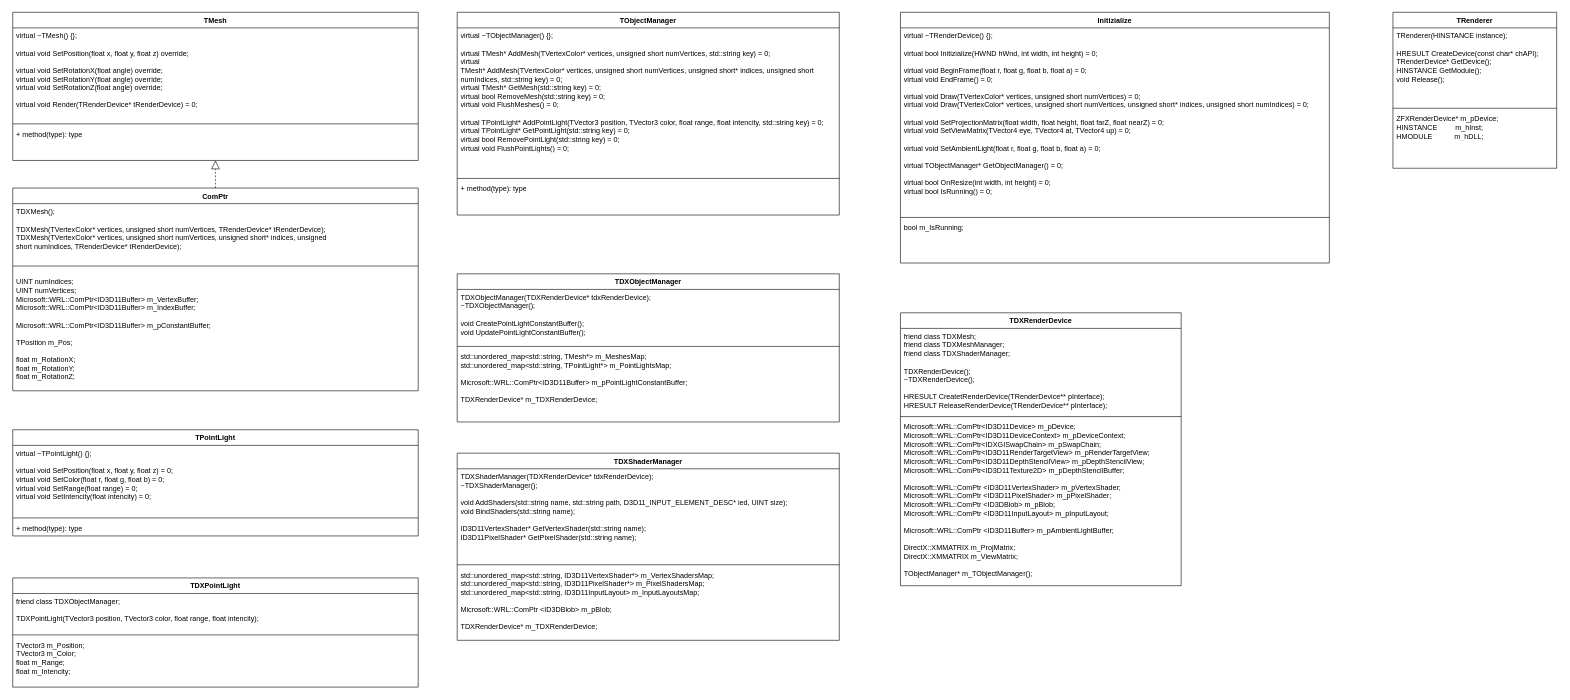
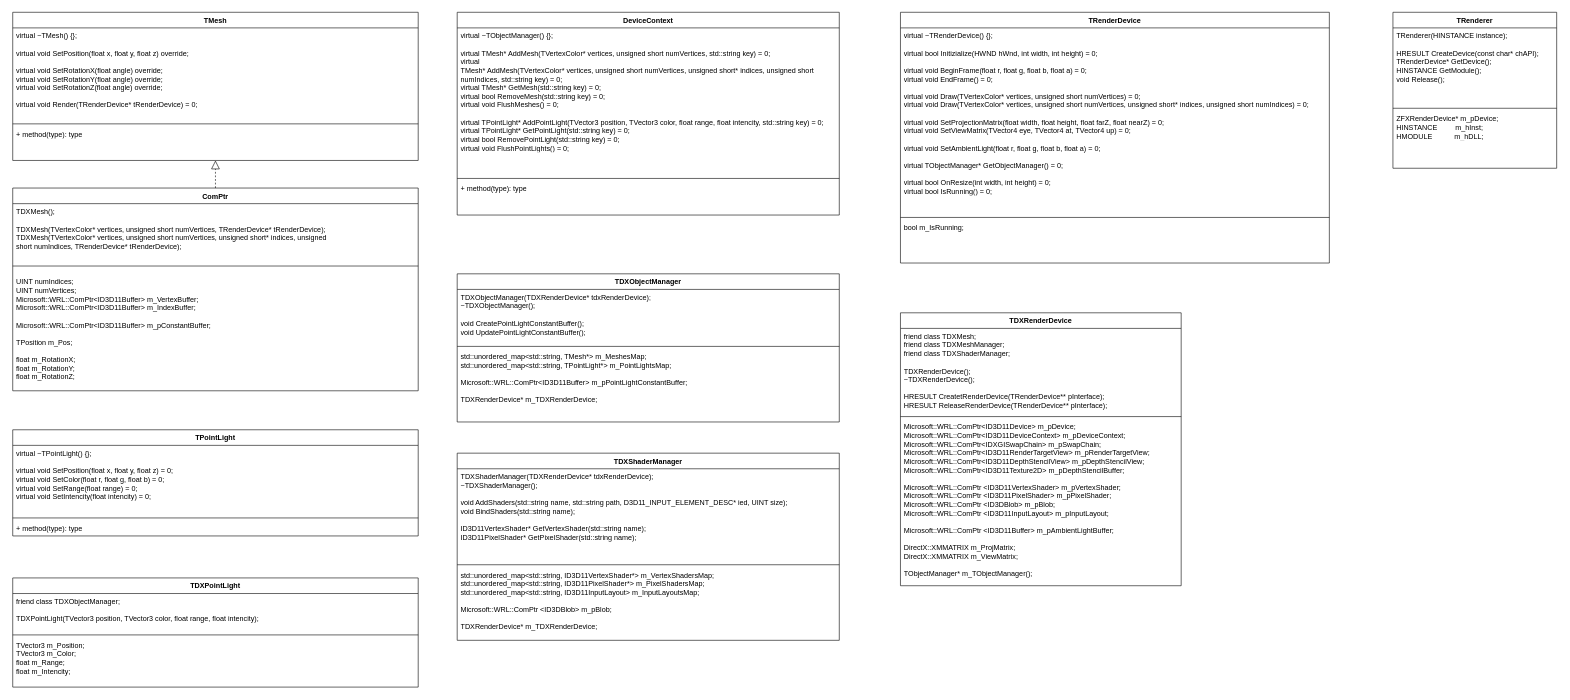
(648, 21) -> (648, 21)
(1115, 21) -> (1115, 21)
